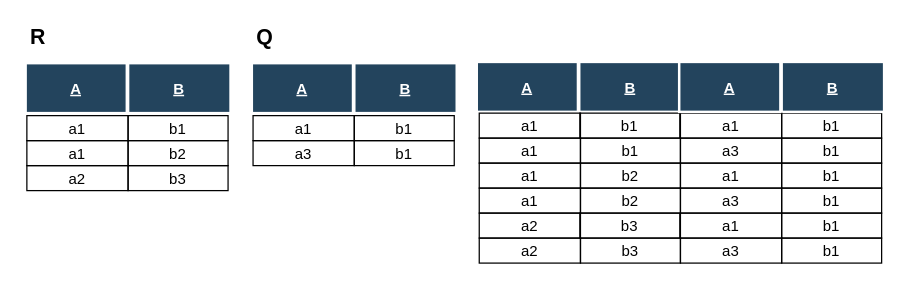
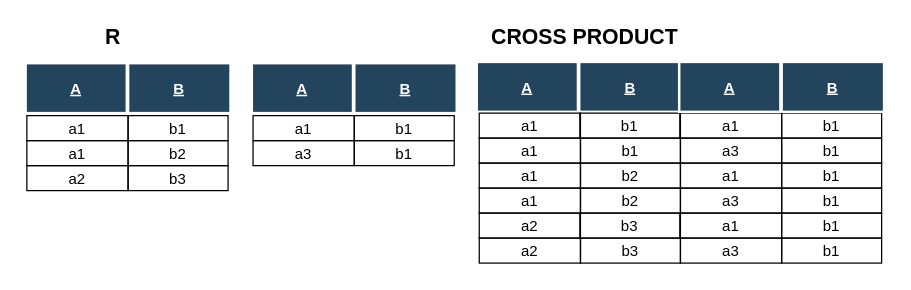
(53, 38) -> (128, 38)
(279, 38) -> none
none -> (596, 38)
